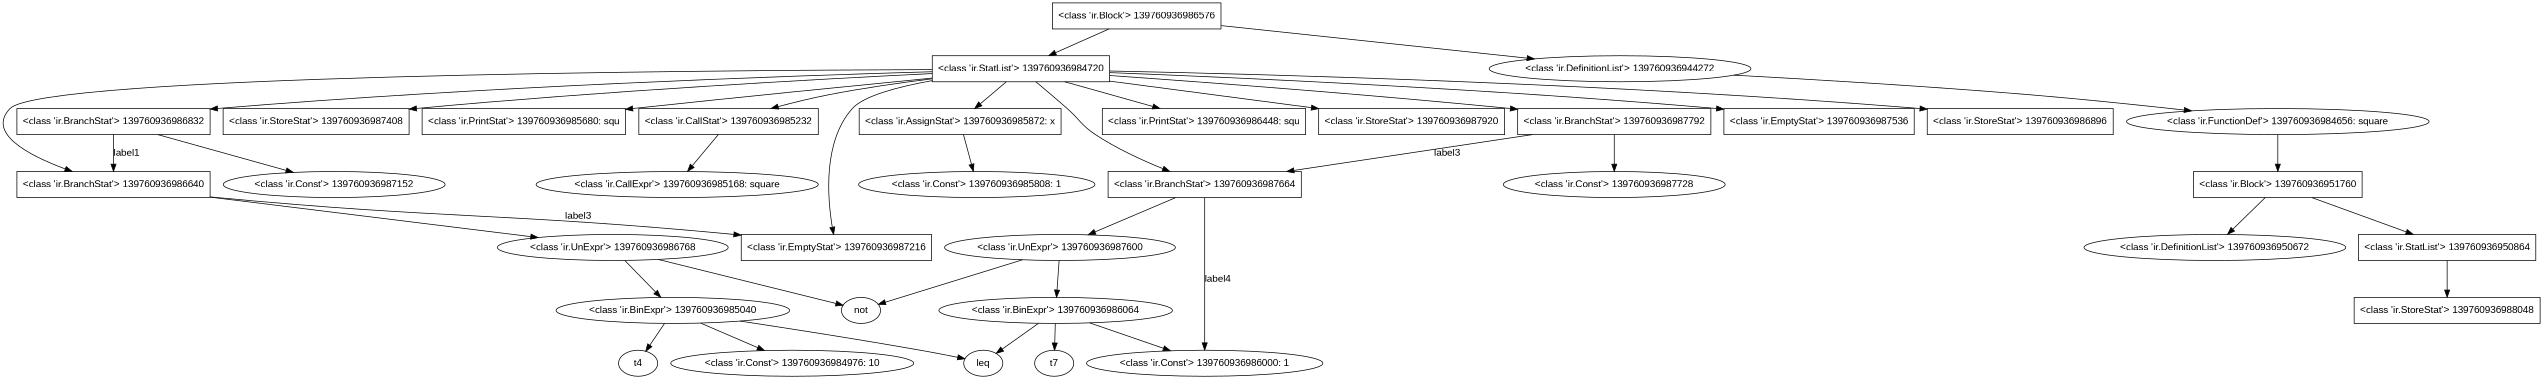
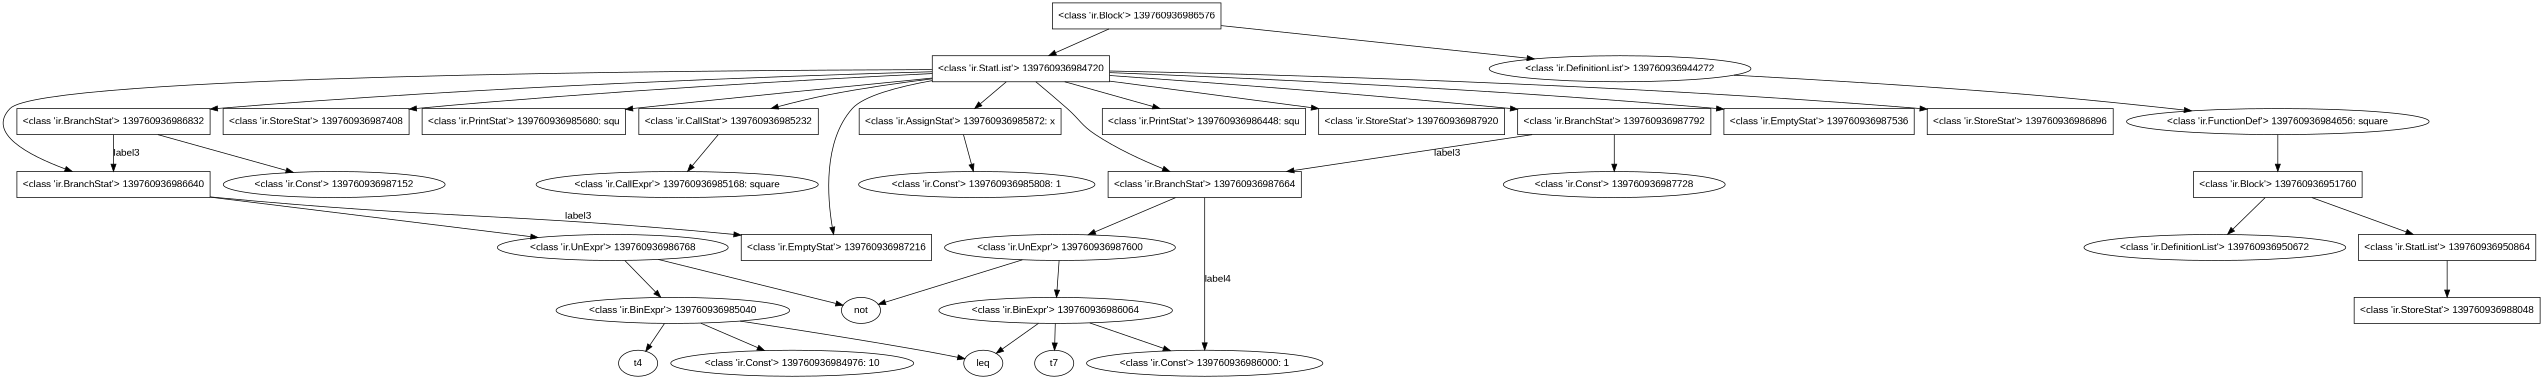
(127, 153) -> (127, 153)
